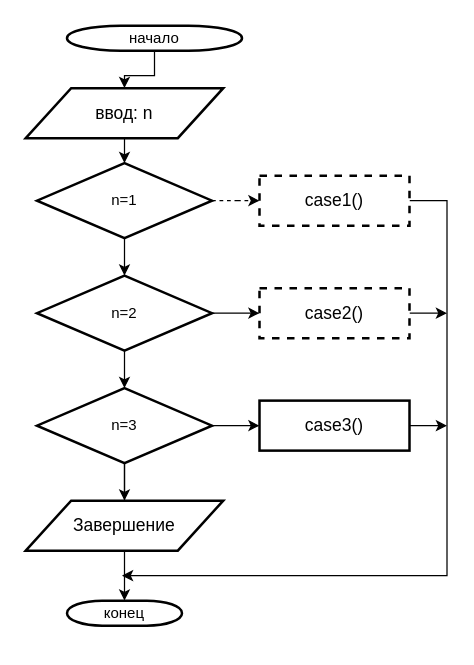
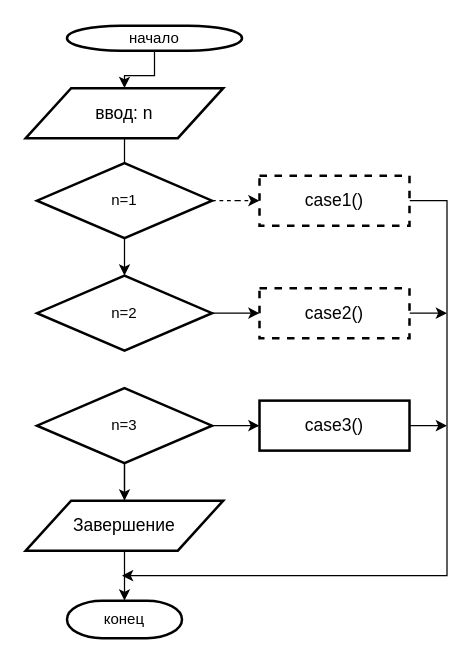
(124, 153) -> (124, 156)
(124, 374) -> none
(124, 613) -> (124, 619)
